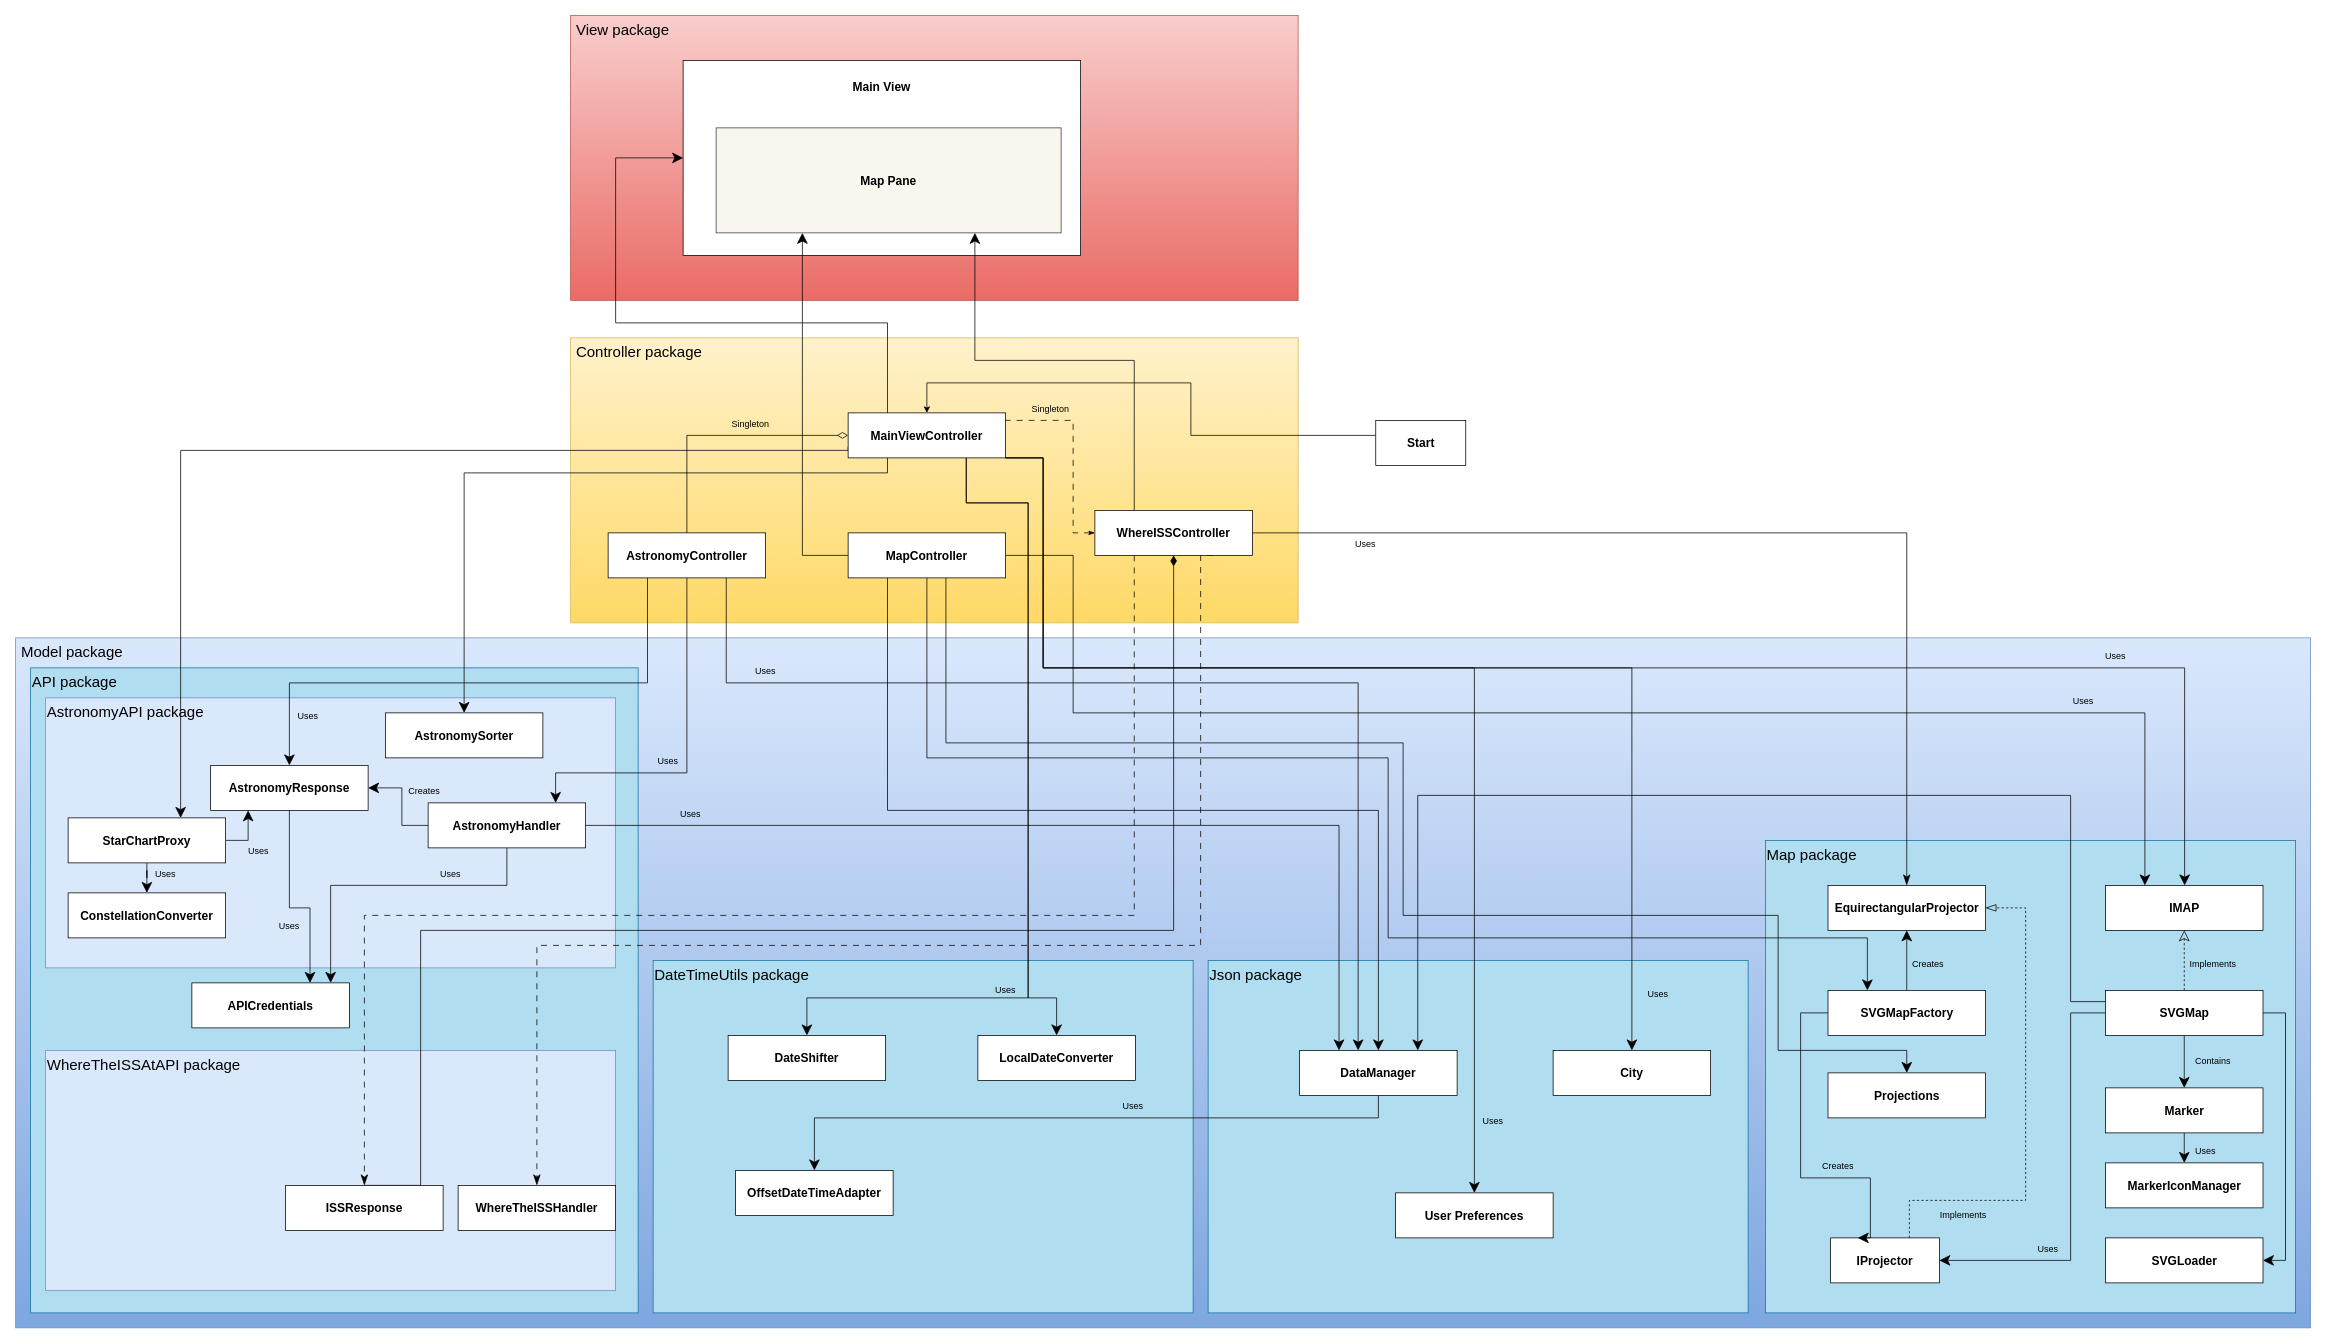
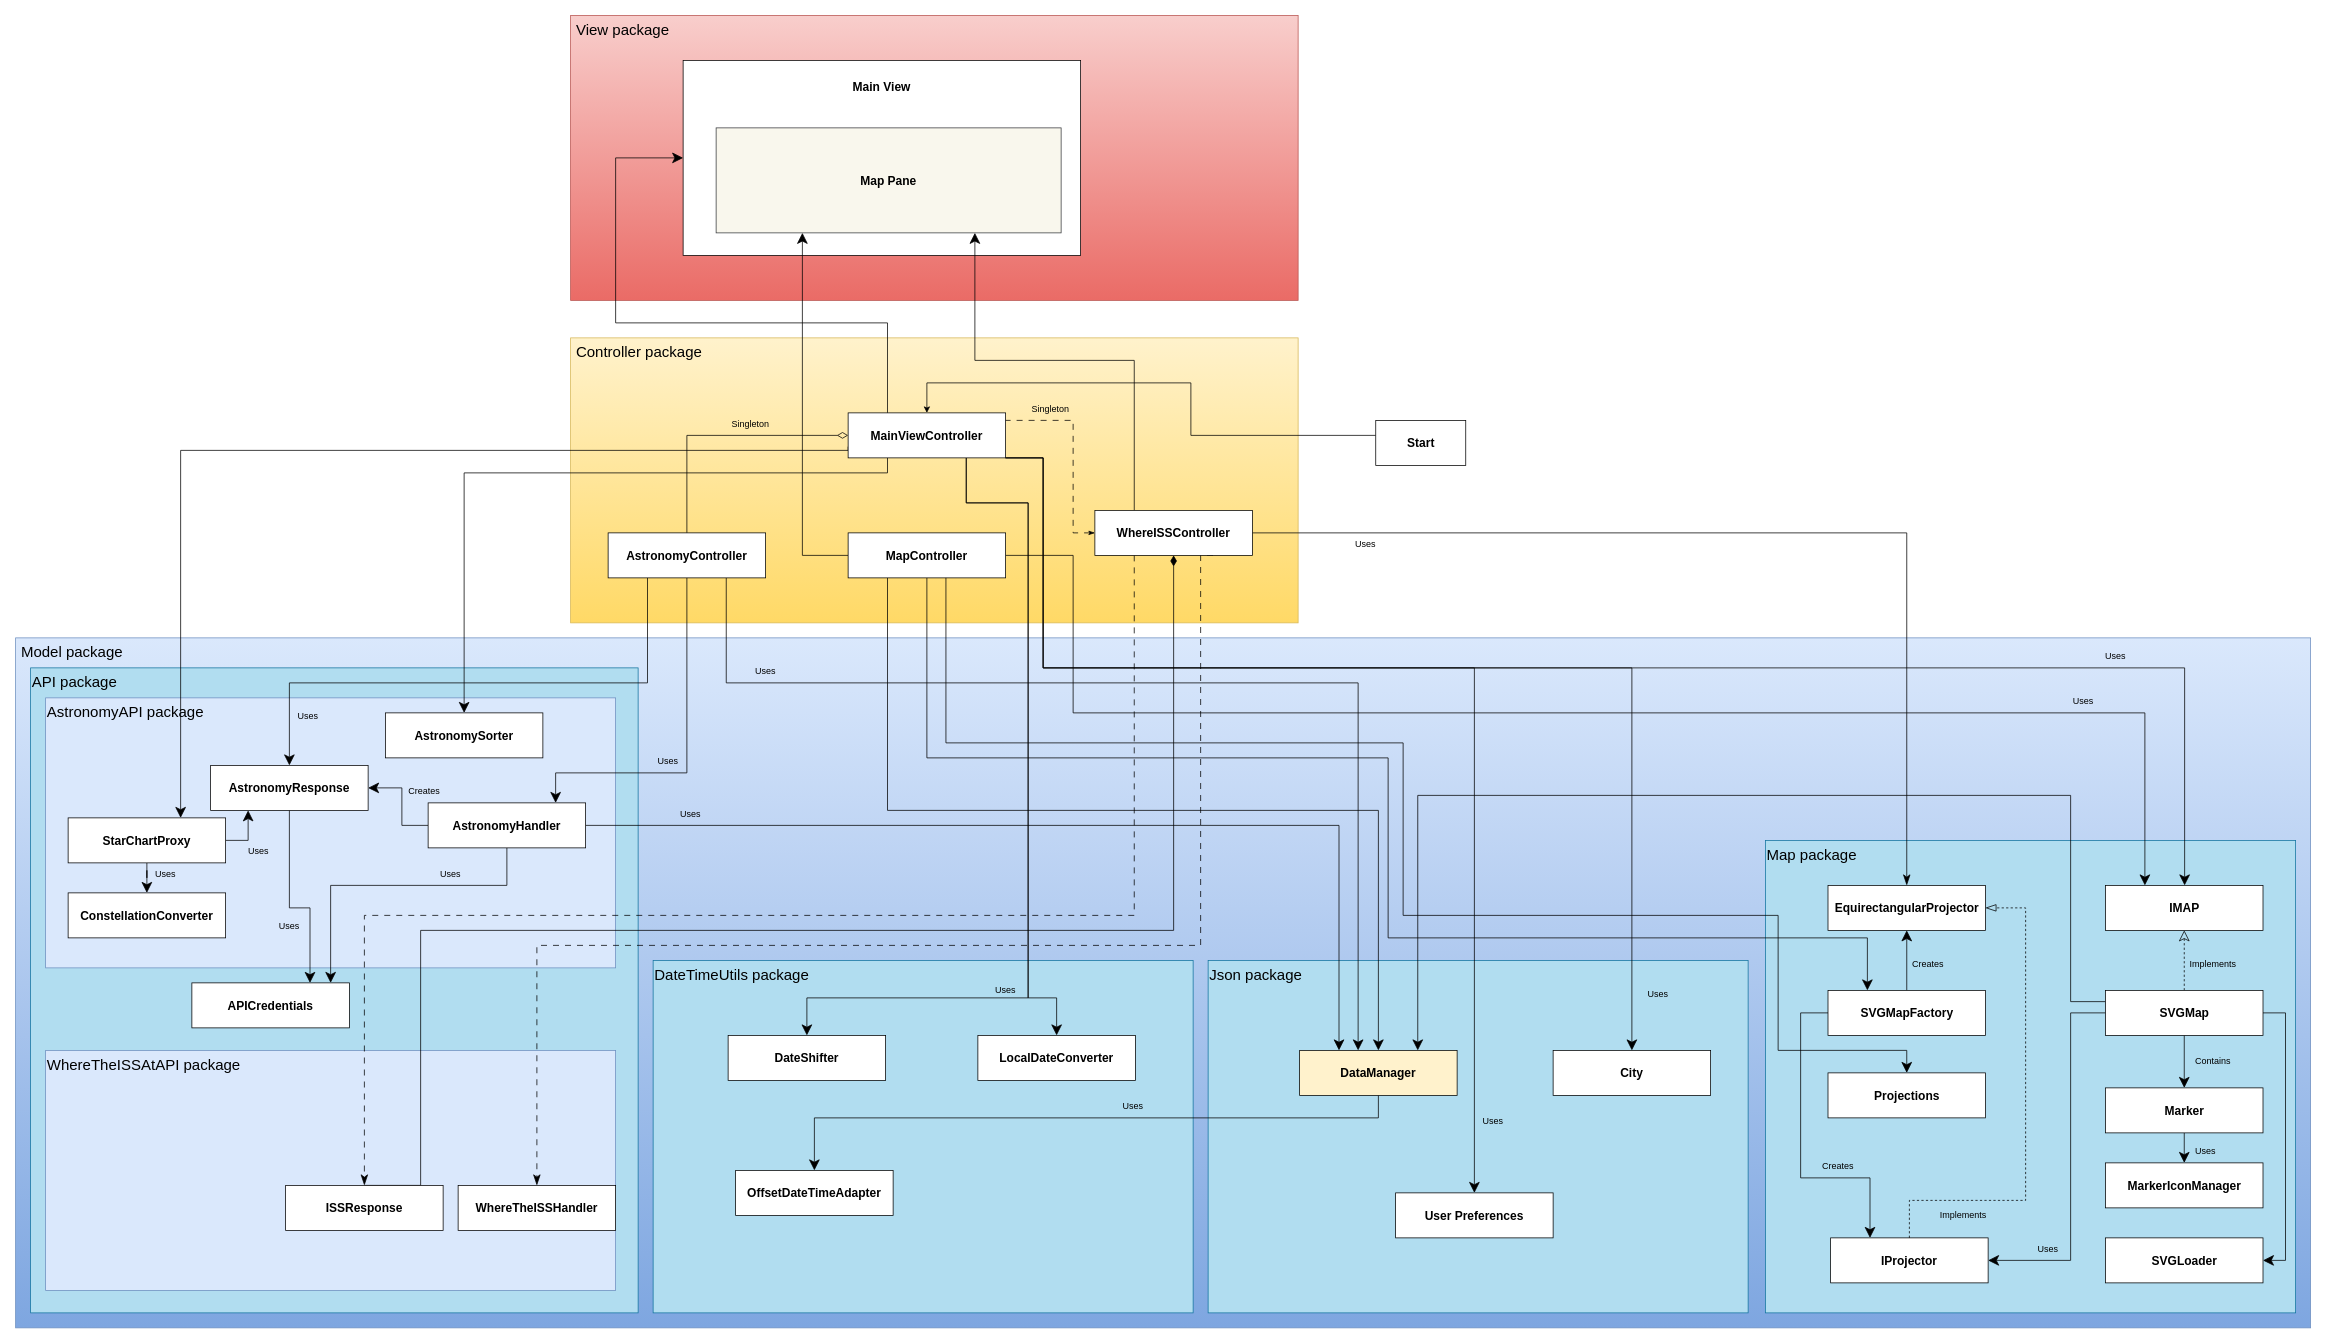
(1378, 1073) -> (1378, 1073)
(1885, 1260) -> (1909, 1260)
